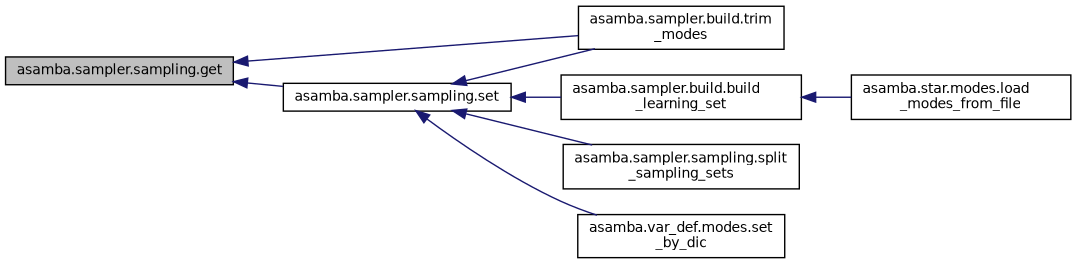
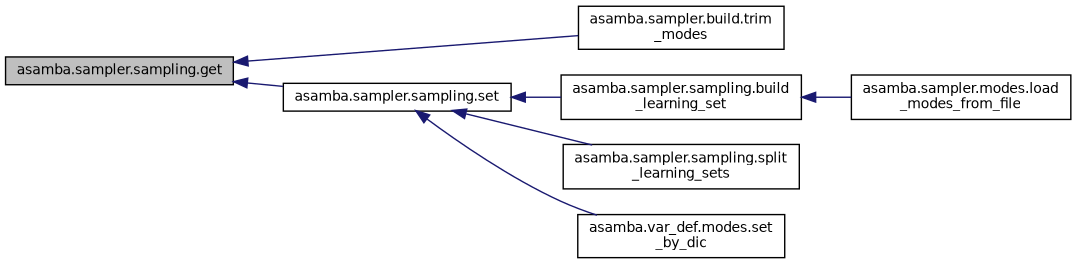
(530, 65) -> none
(681, 97) -> (681, 97)
(961, 97) -> (961, 97)
(681, 167) -> (681, 167)
